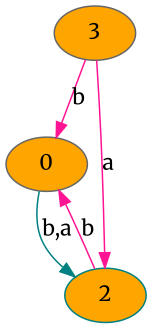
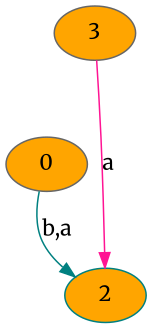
(73, 92) -> none
(80, 236) -> none
